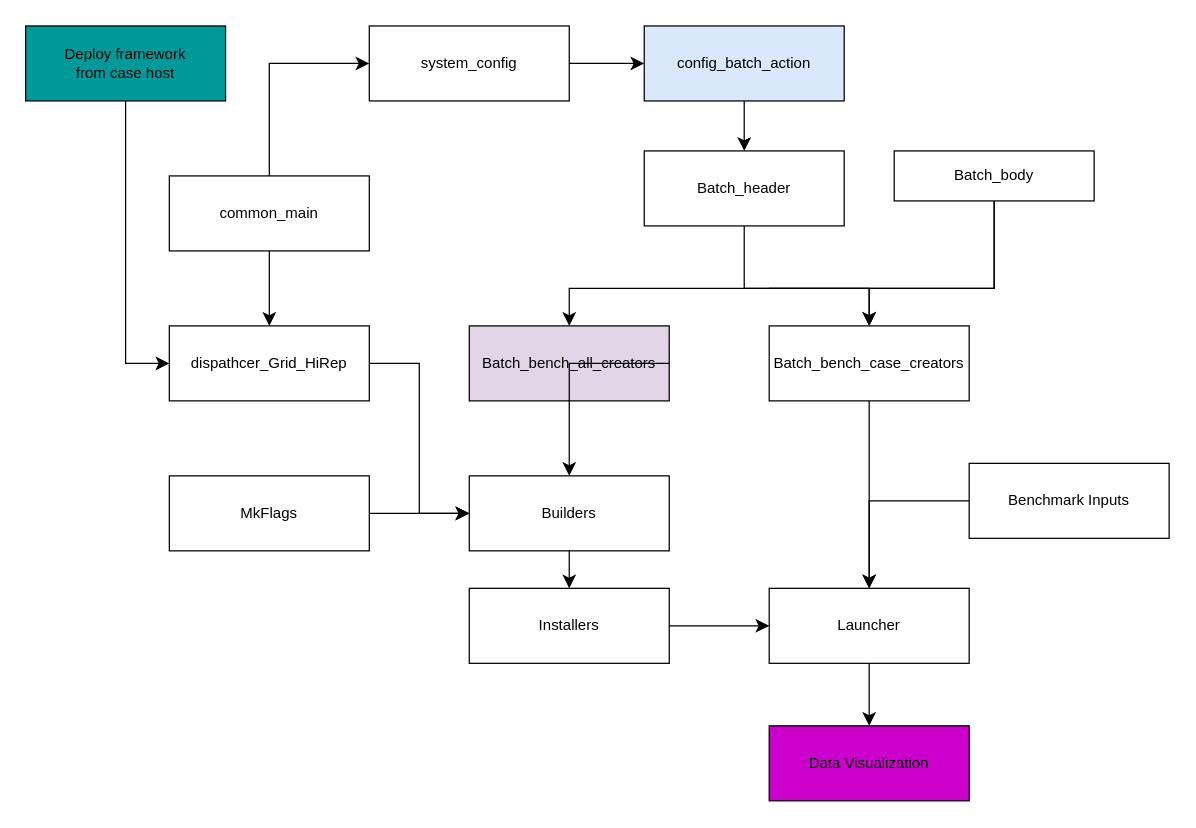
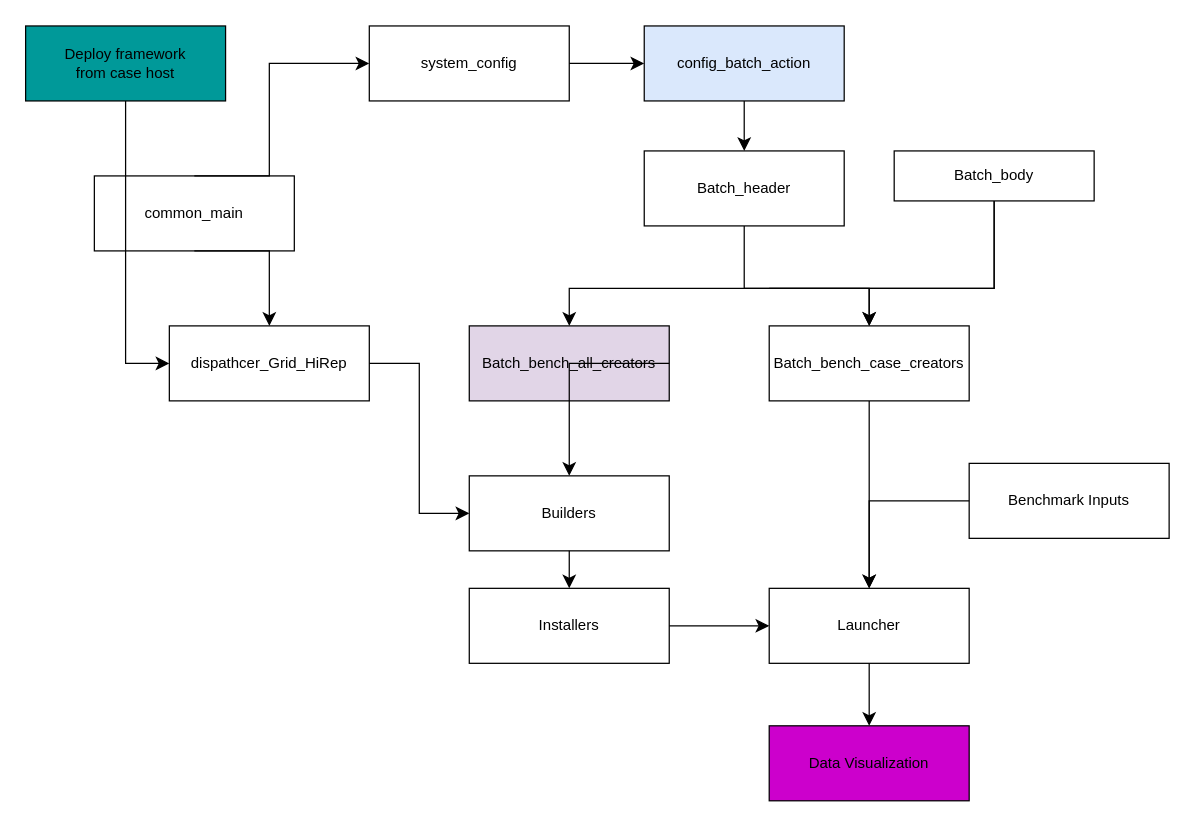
(269, 213) -> (194, 213)
(269, 513) -> none
(393, 513) -> none
